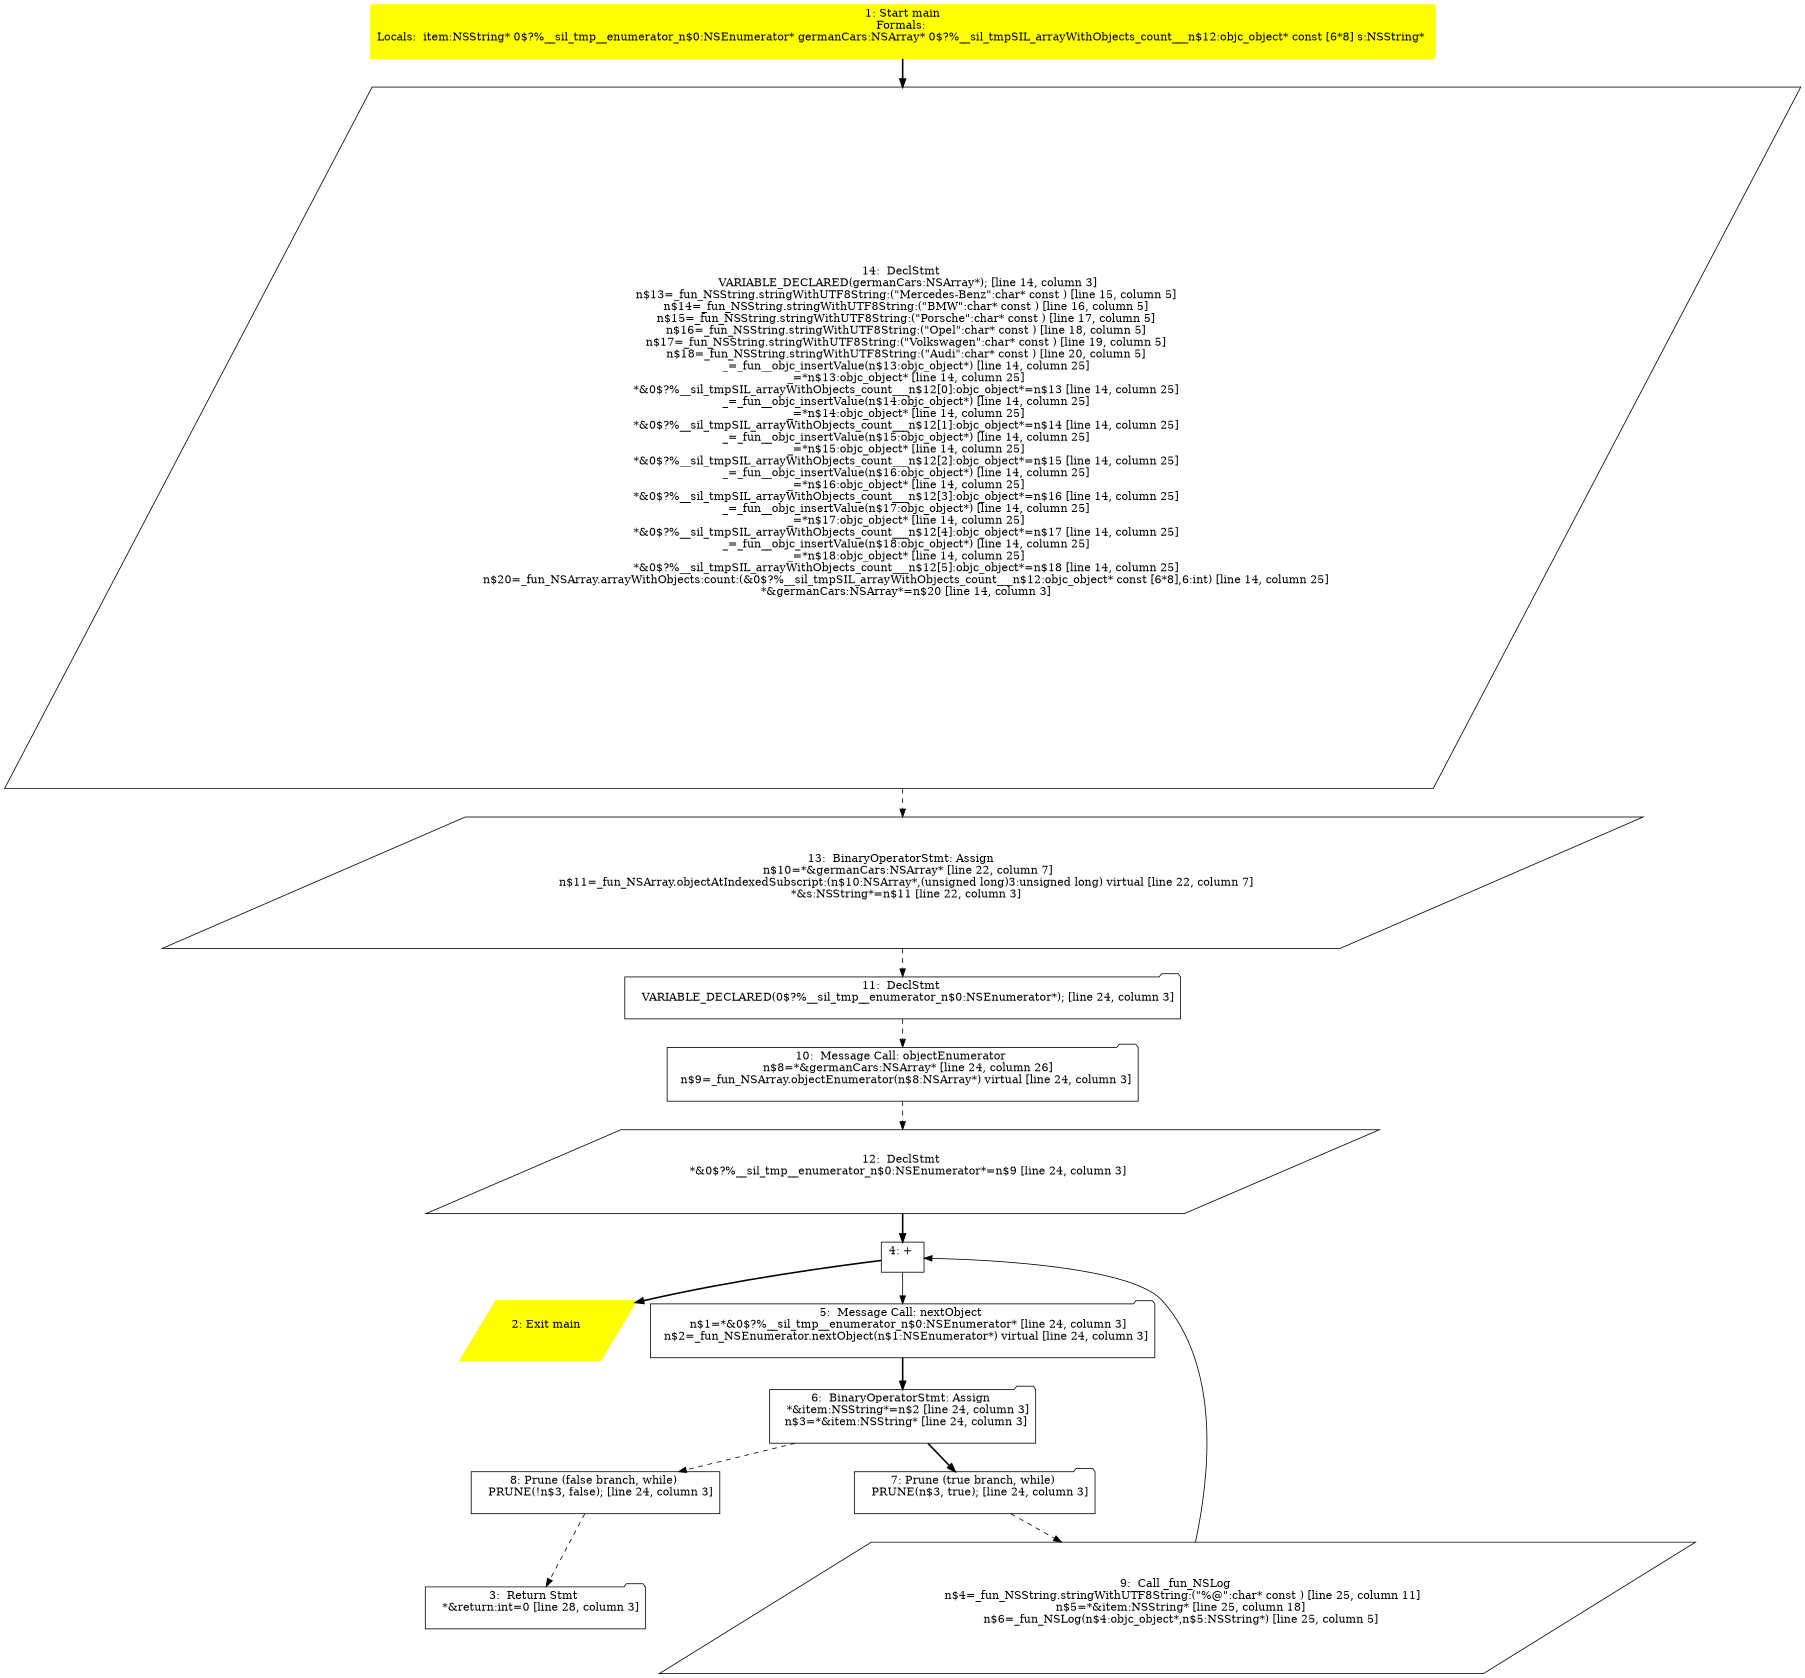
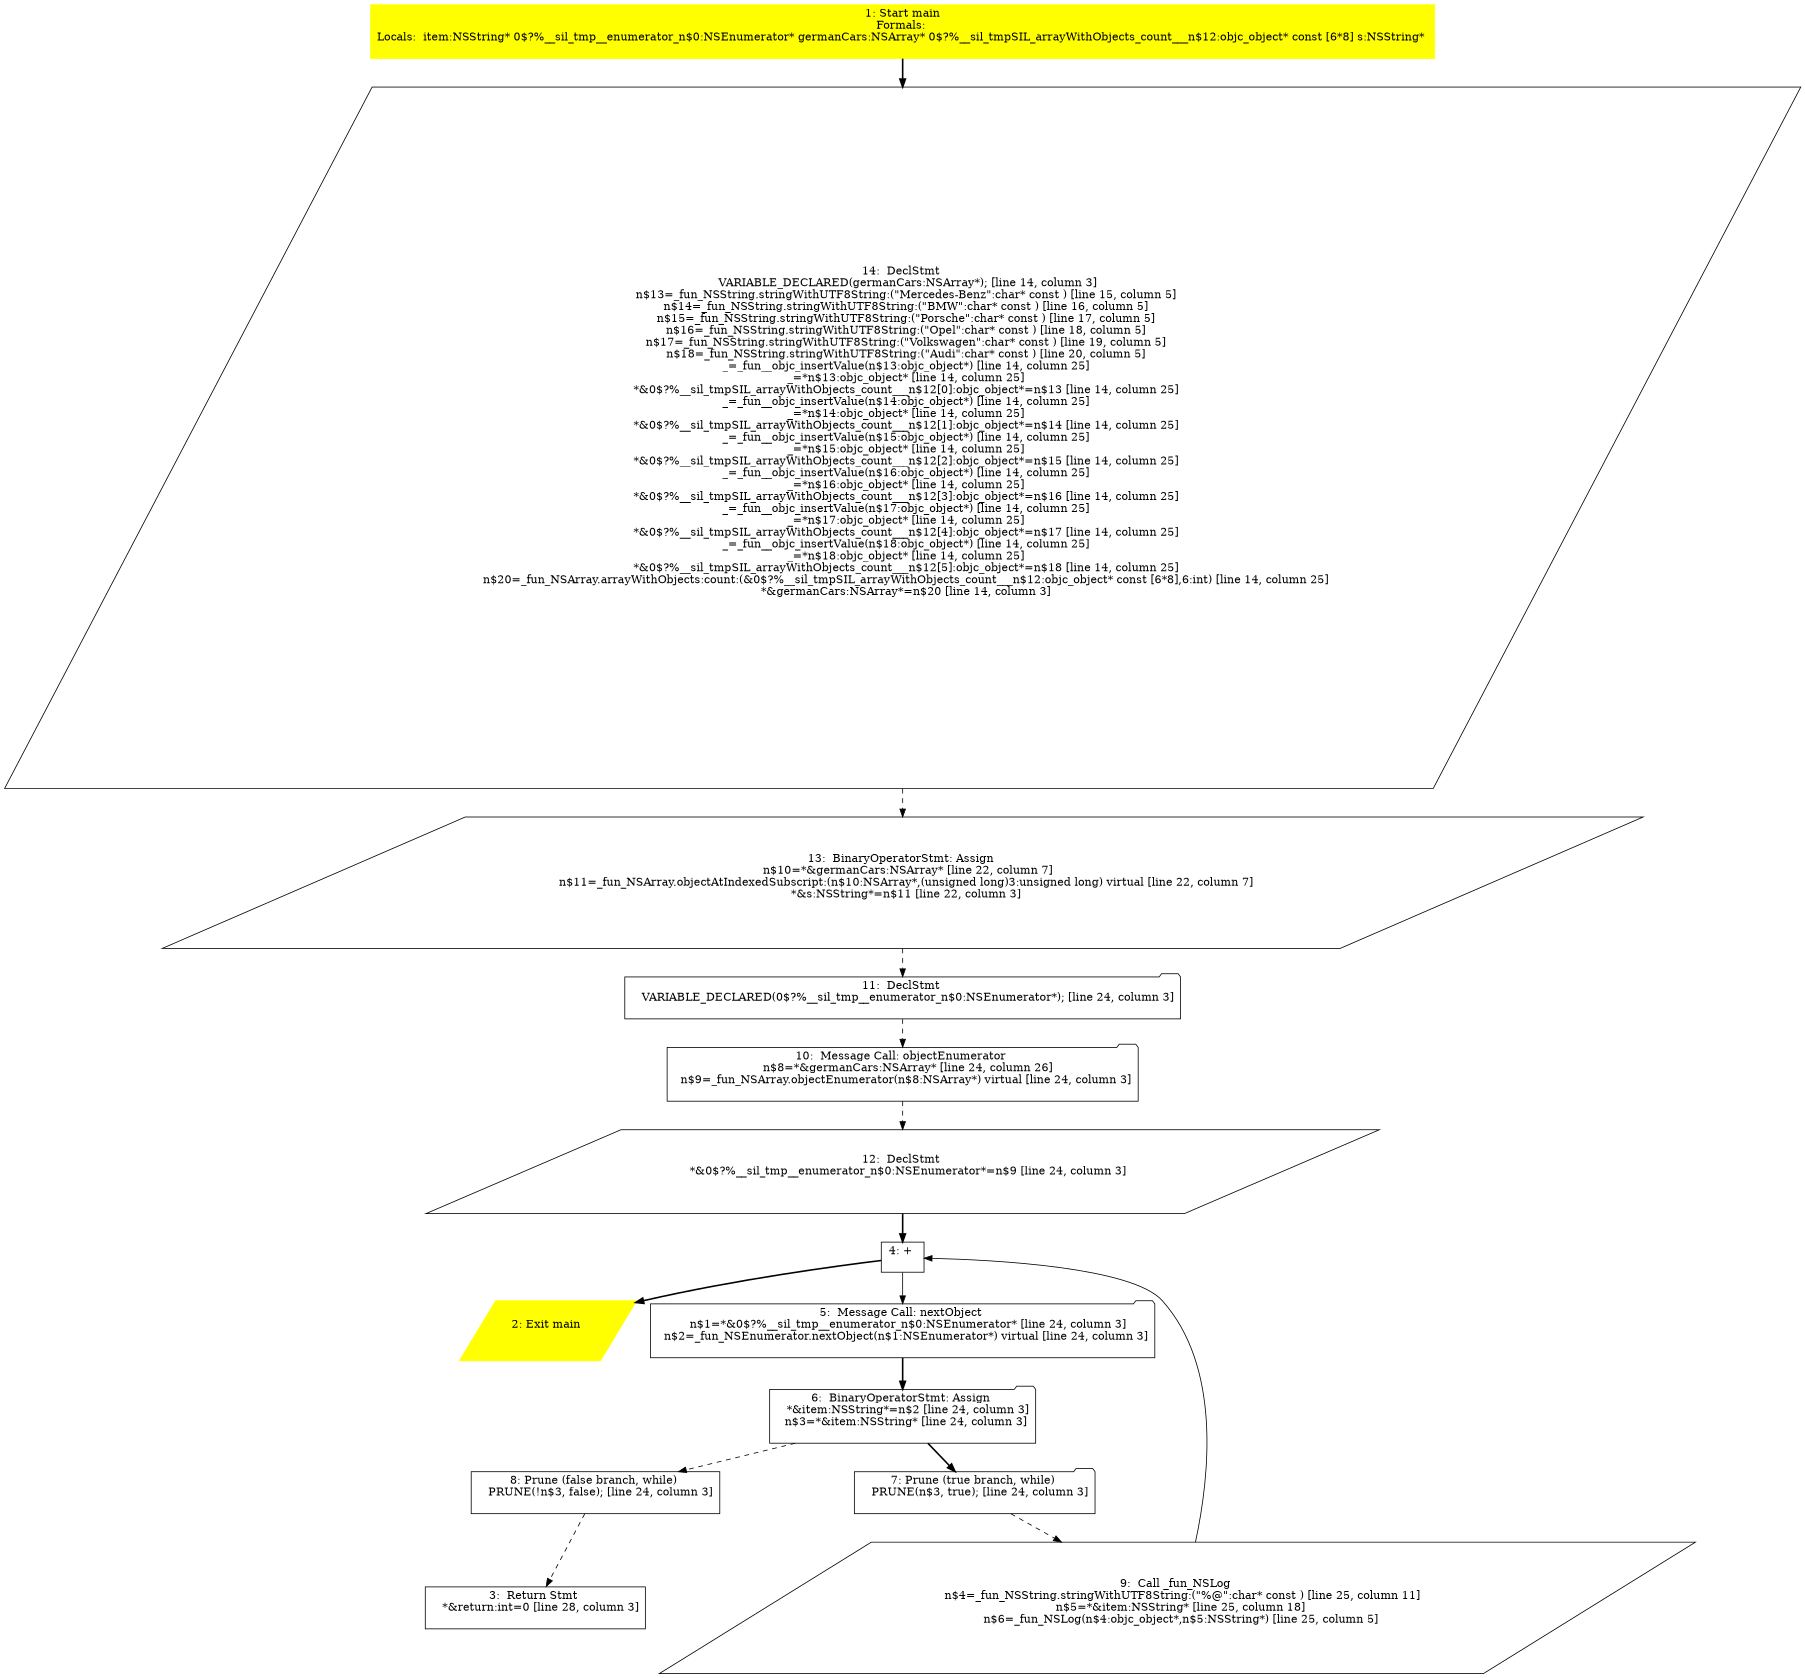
(535, 1608) -> (535, 1608)
